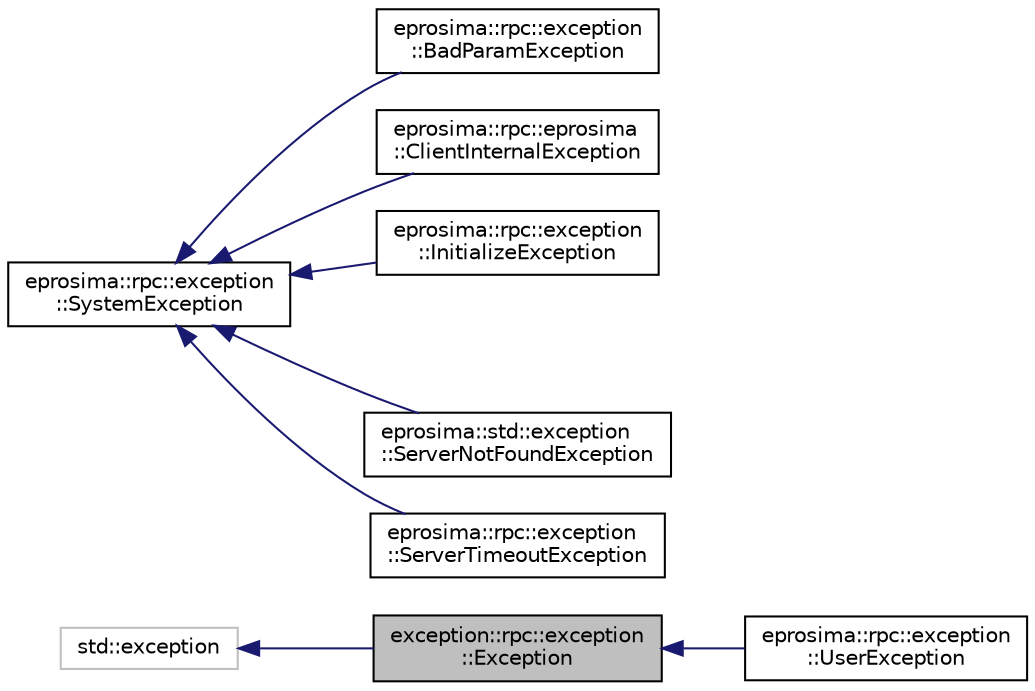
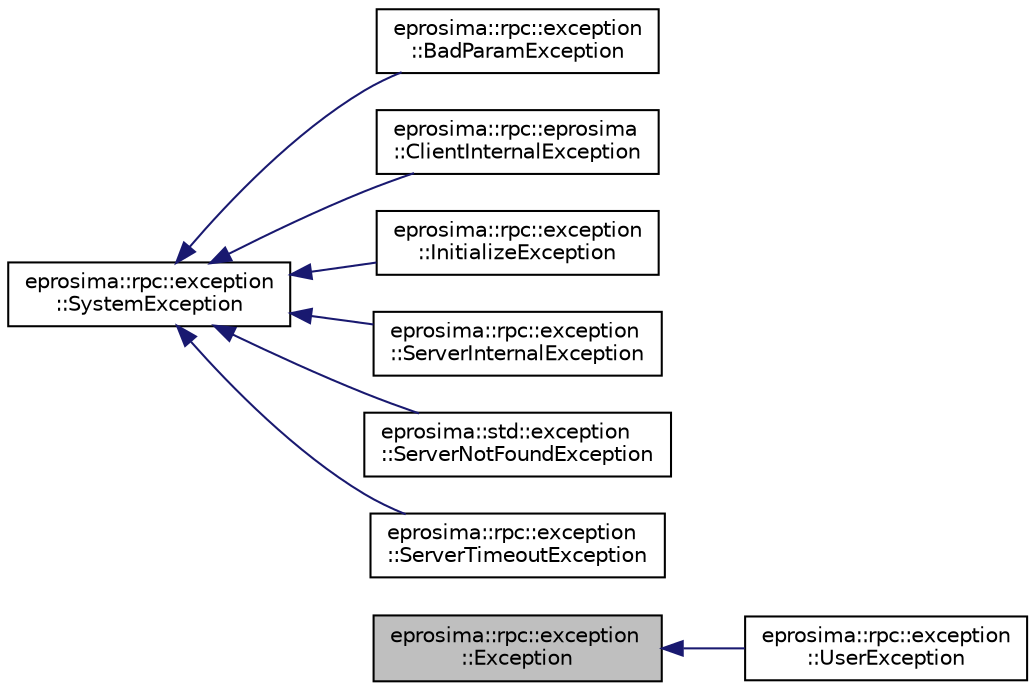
none -> (518, 344)
(149, 648) -> none
(518, 648) -> (518, 648)
